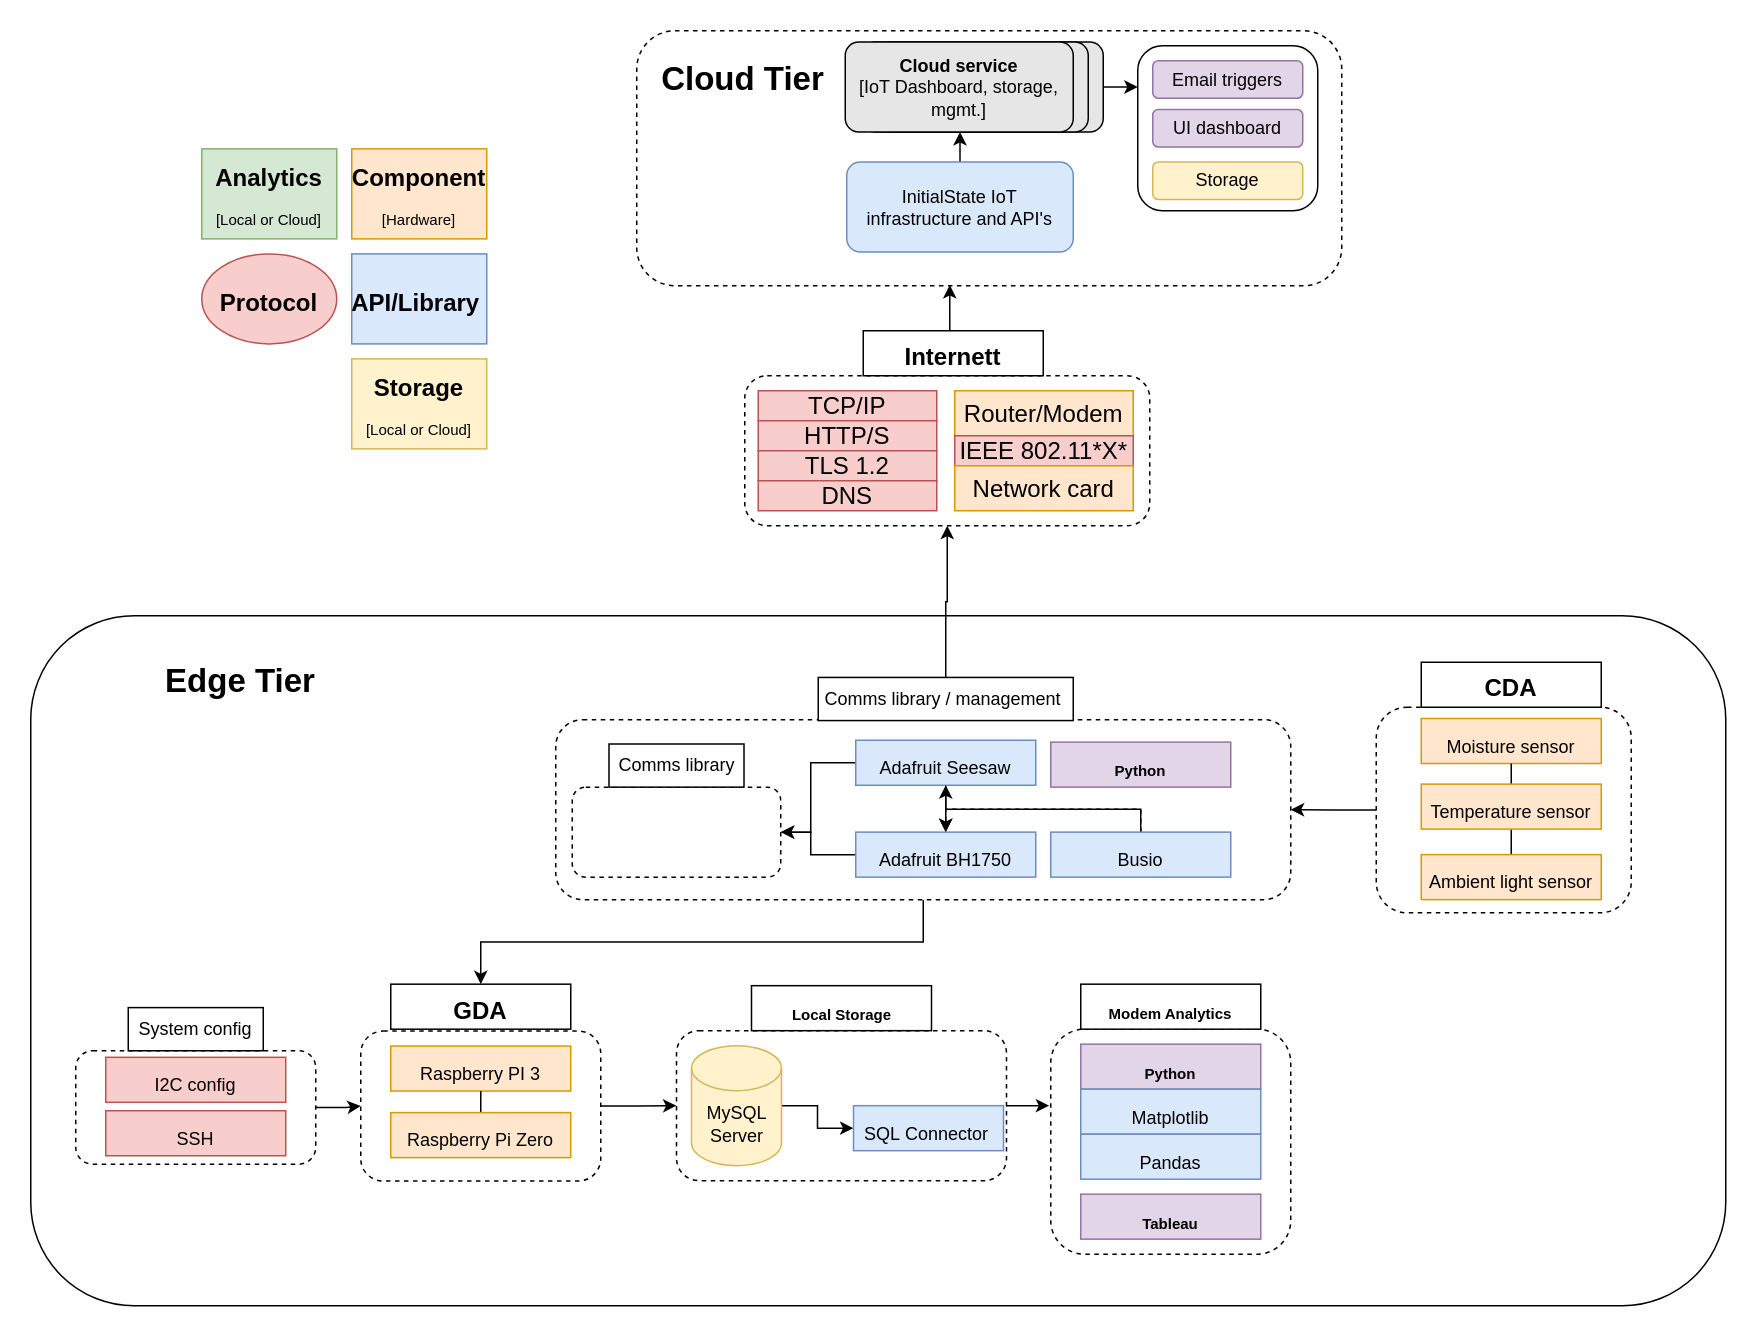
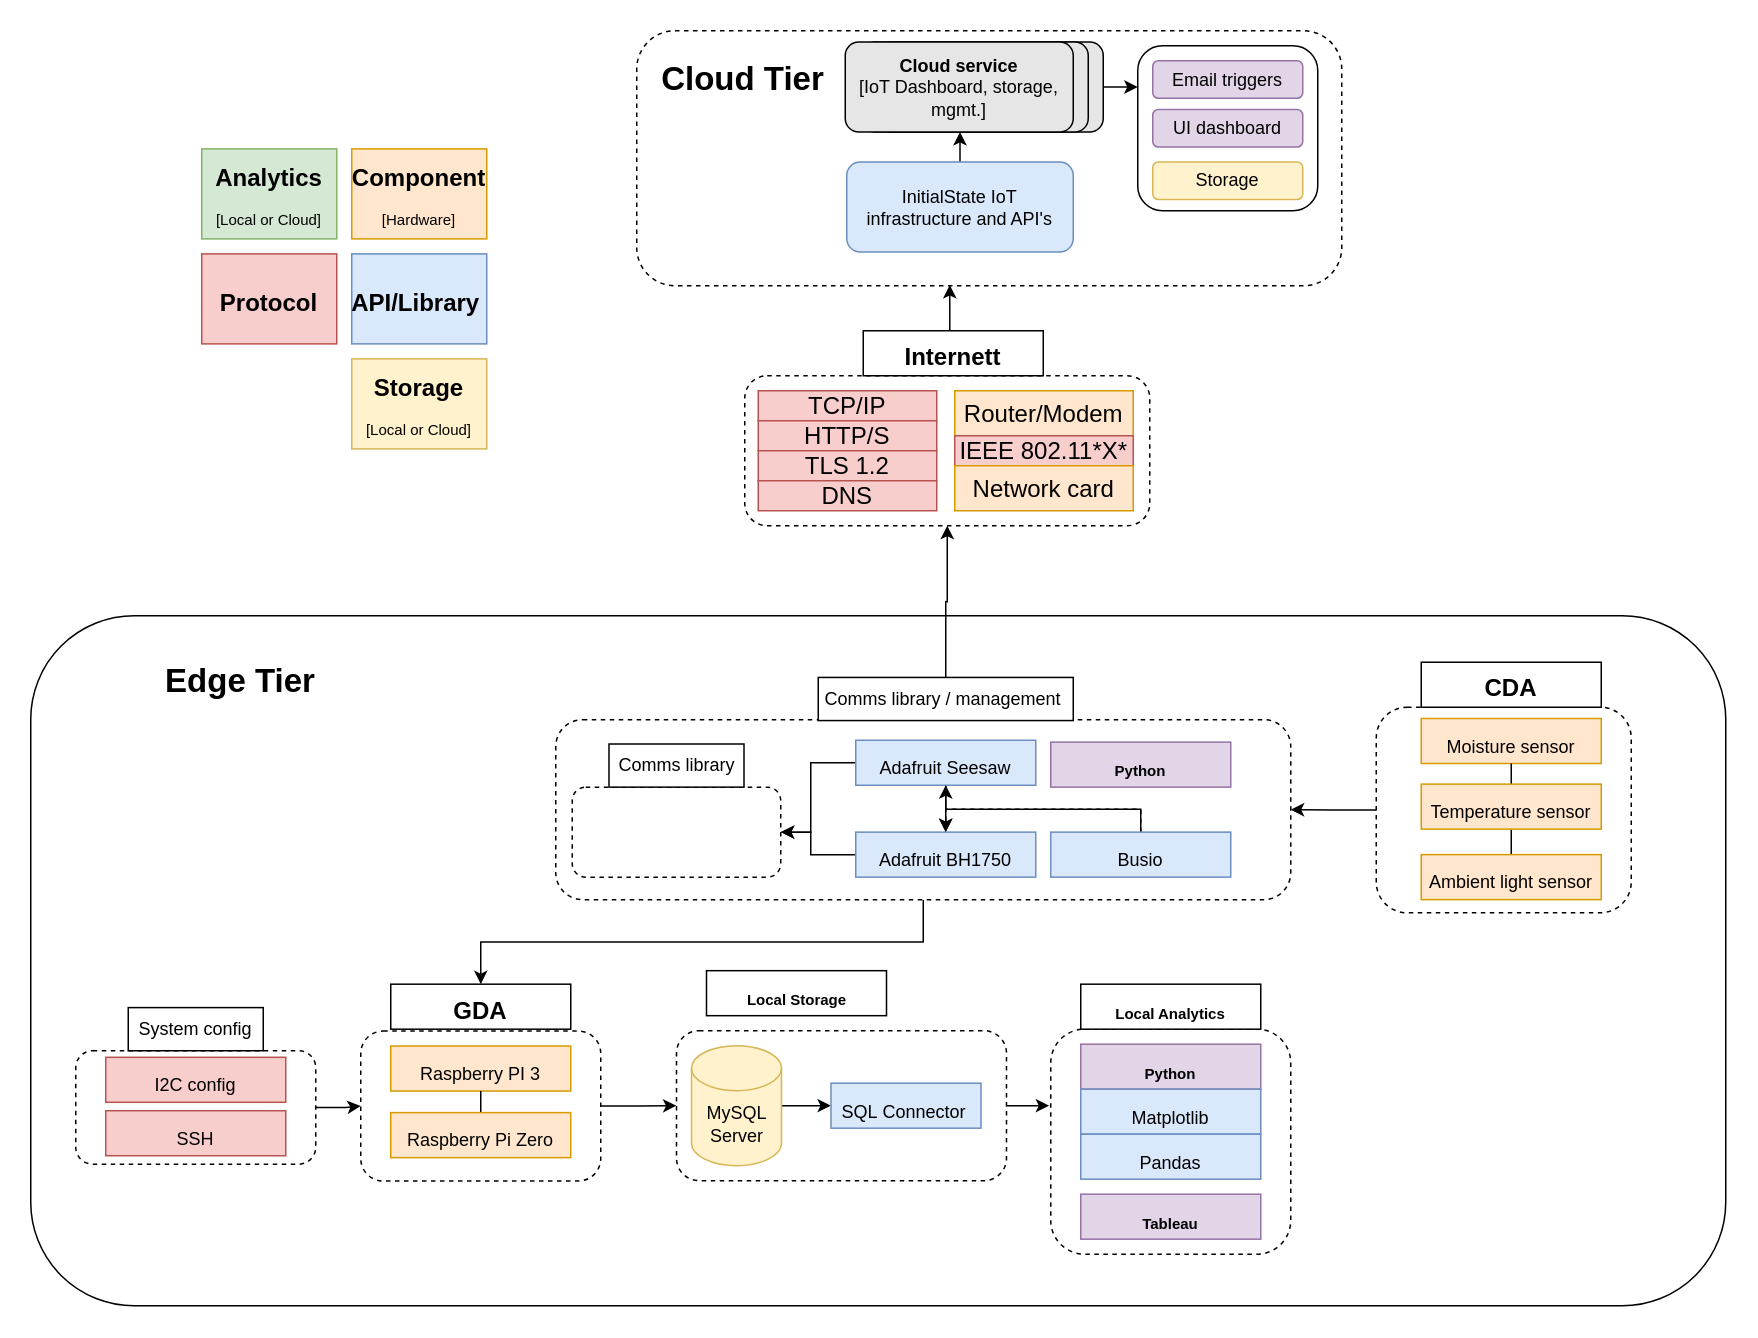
(269, 299) -> (269, 299)
(1171, 1007) -> (1171, 1007)
(842, 1008) -> (797, 993)
(929, 1128) -> (906, 1106)
